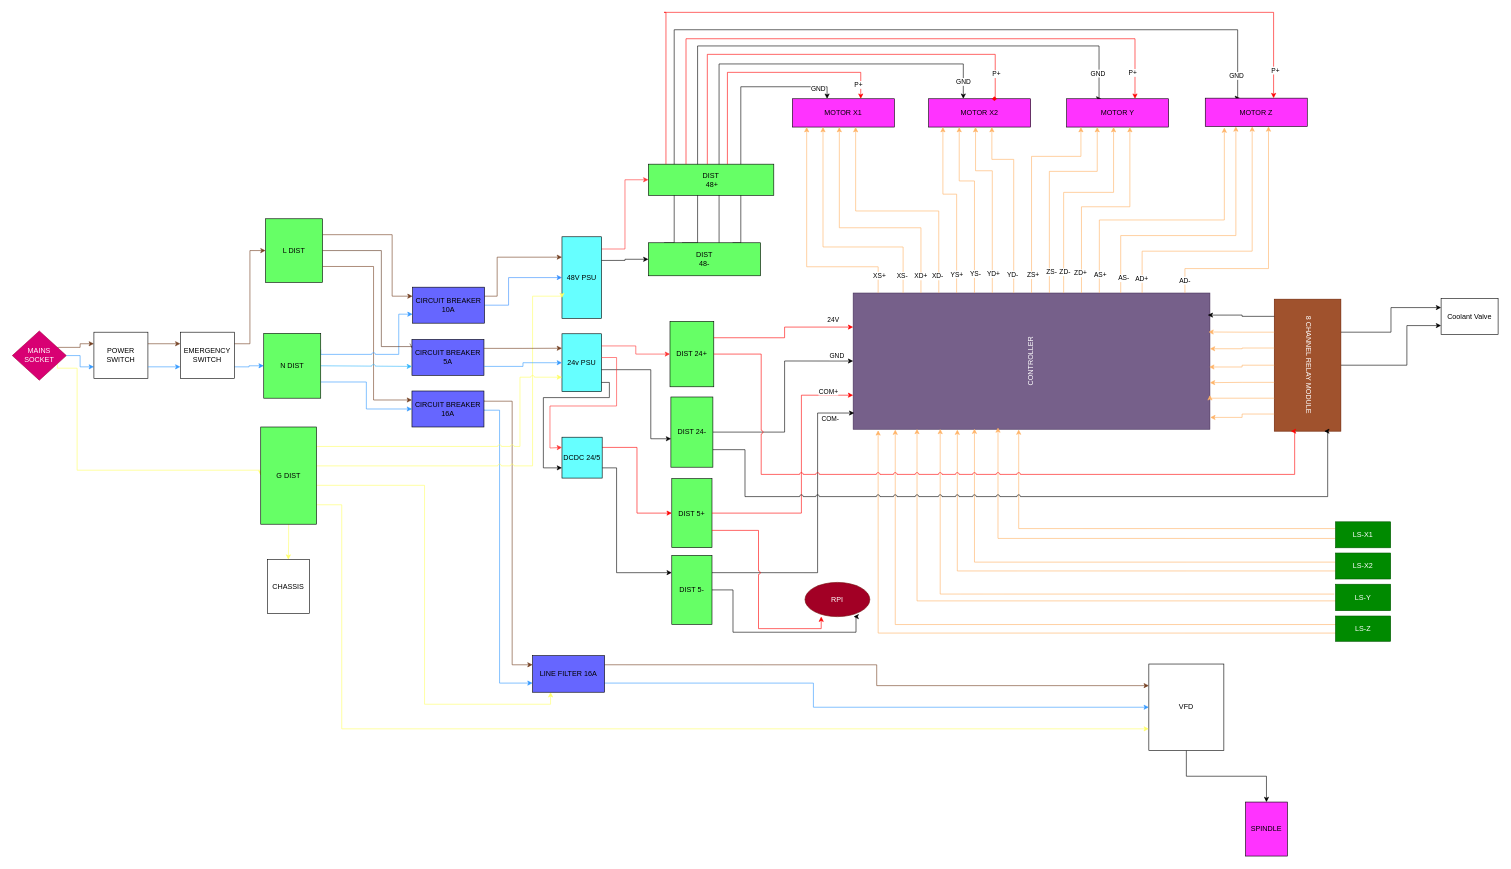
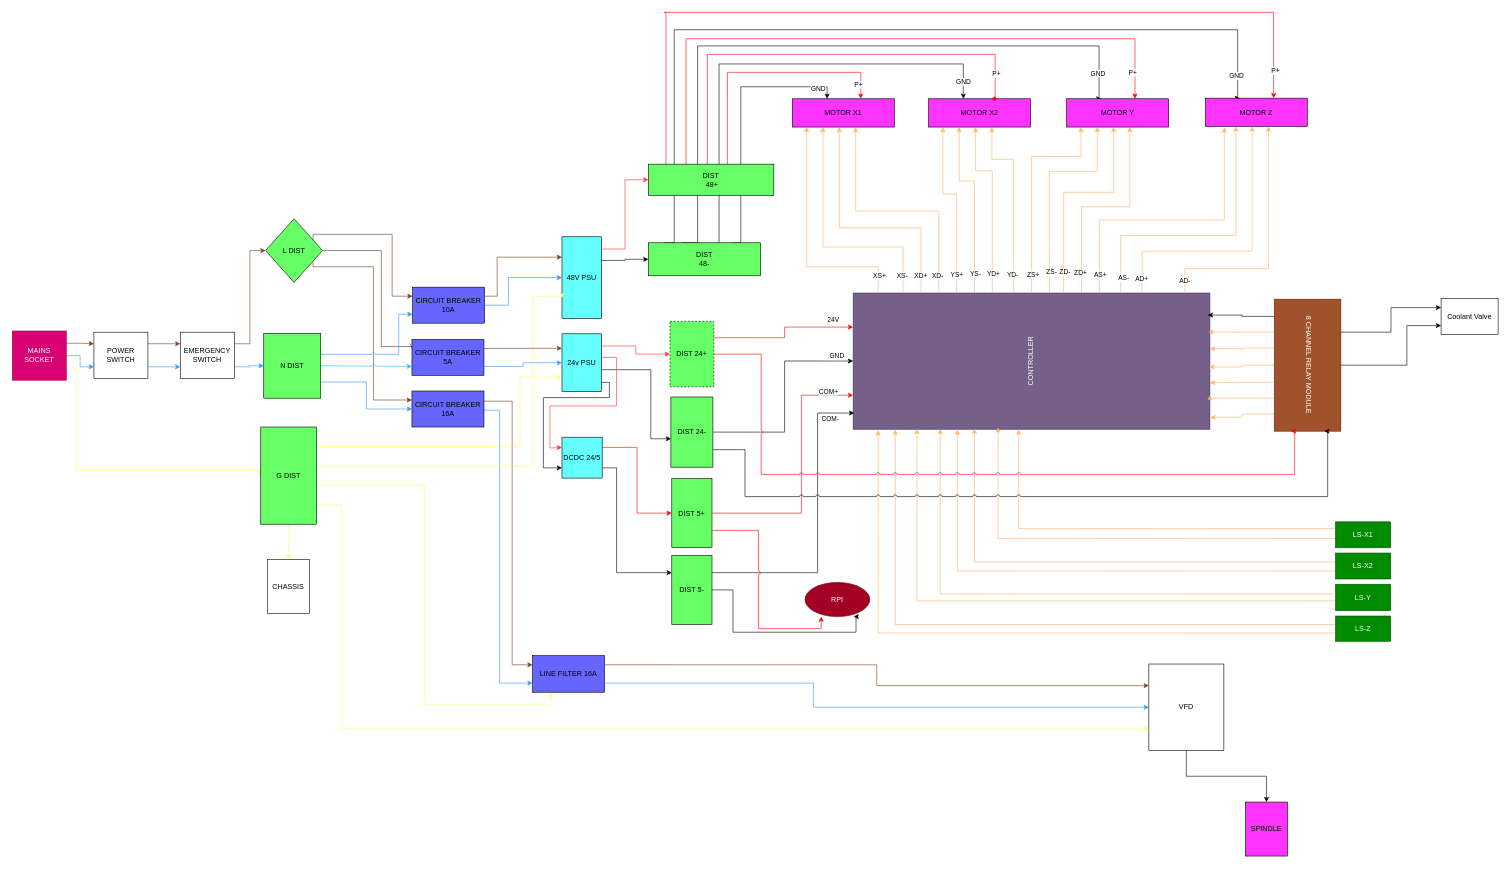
(294, 251) -> (294, 251)
(692, 354) -> (692, 354)
(39, 356) -> (39, 356)
